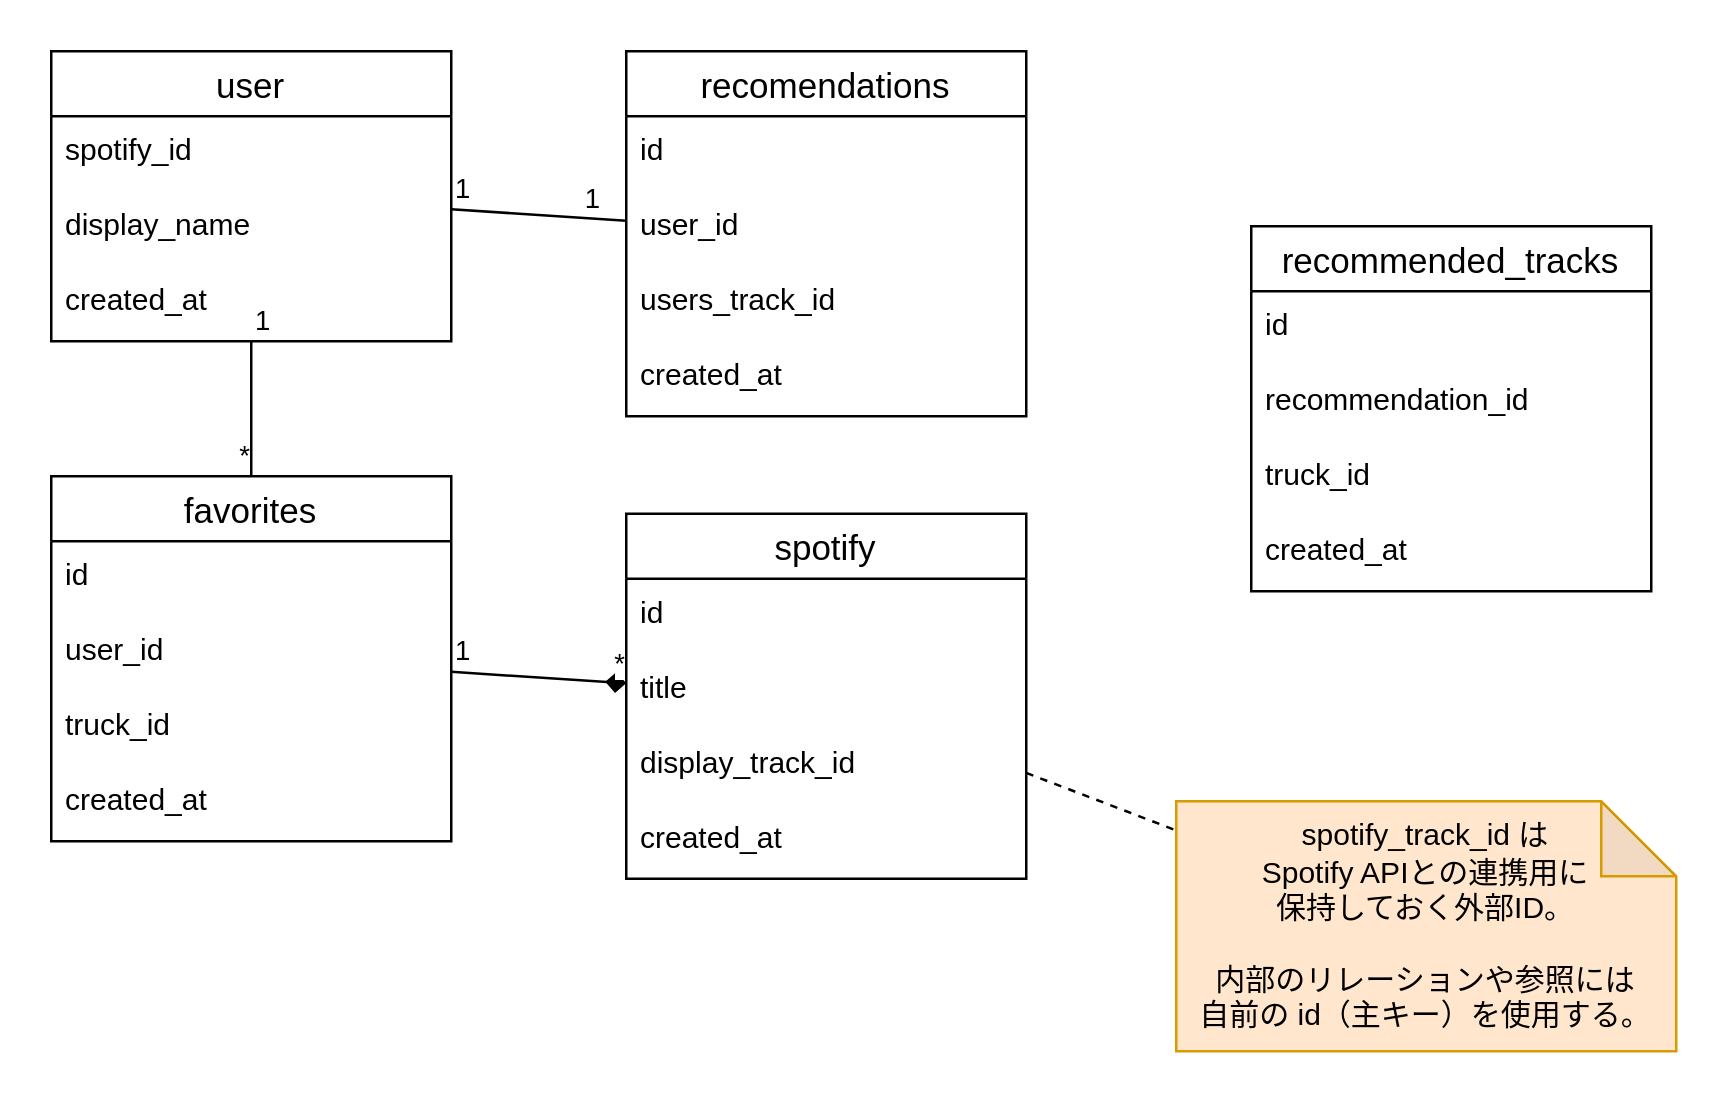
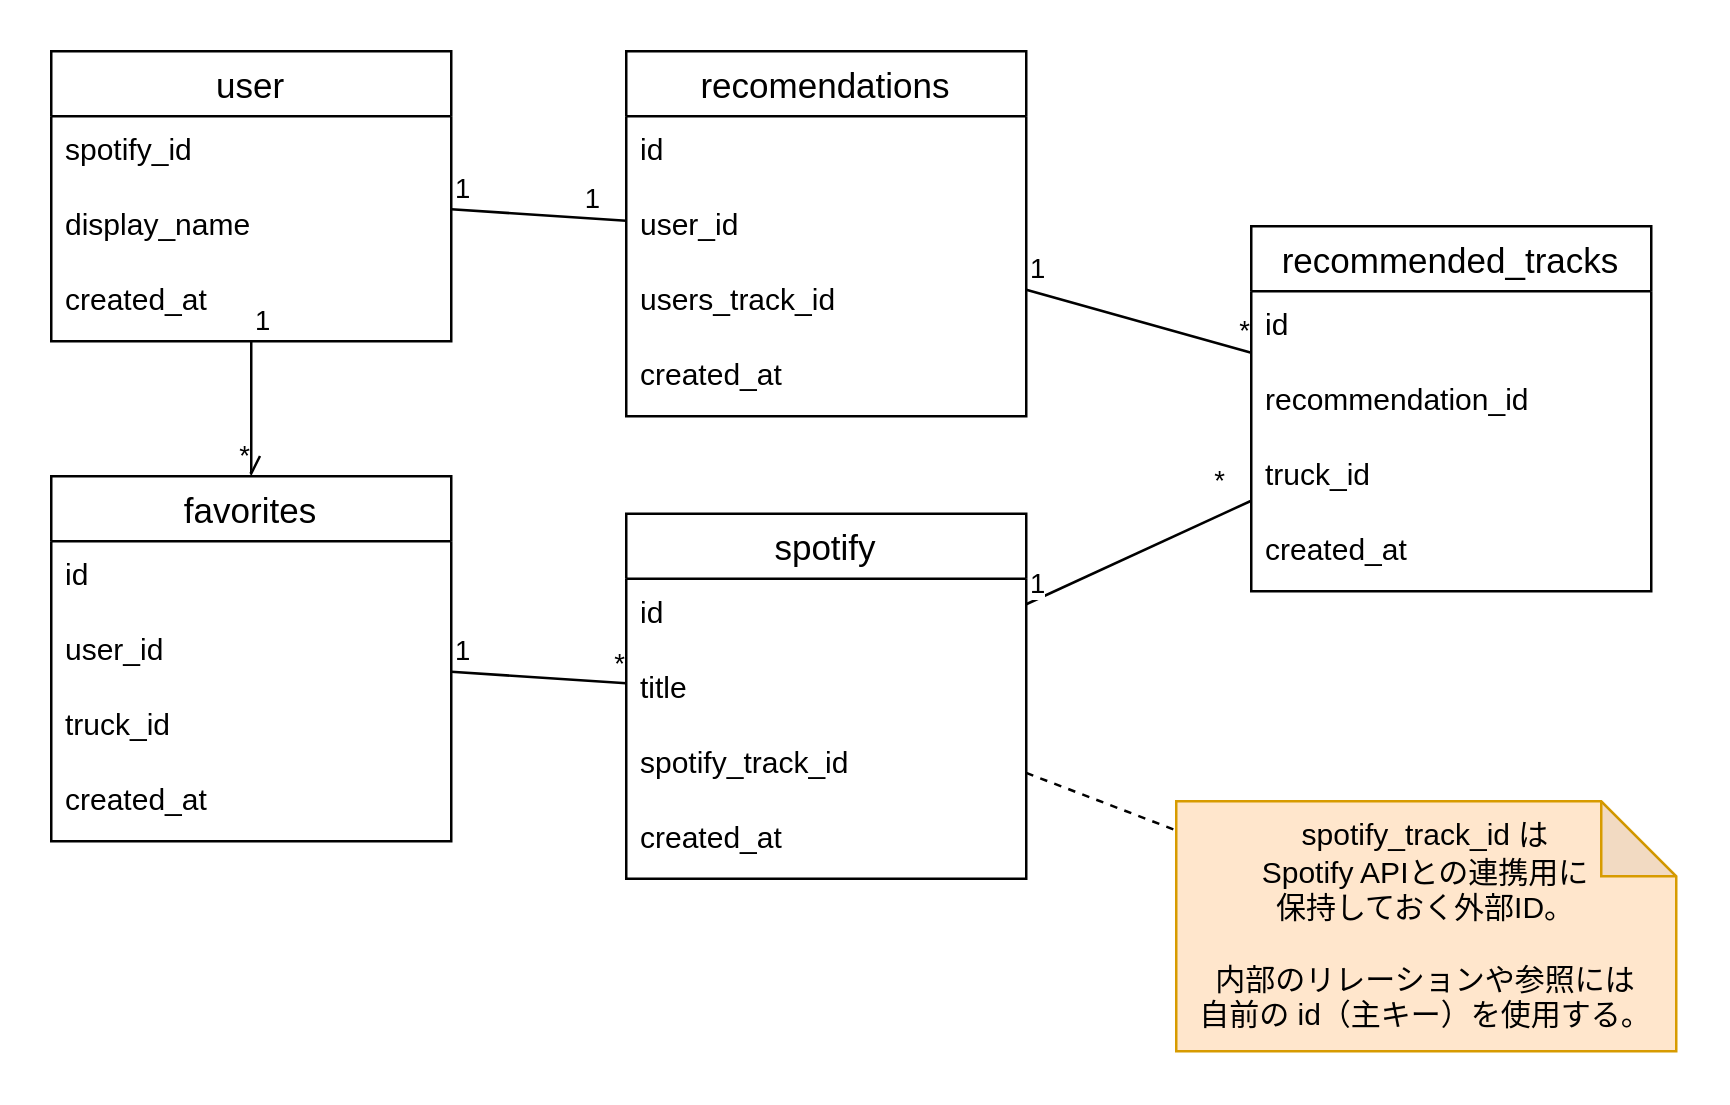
none -> (1138, 321)
(251, 468) -> (251, 467)
none -> (1138, 553)
(606, 682) -> (613, 682)
(764, 764) -> (768, 764)
